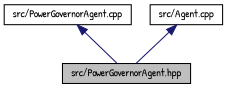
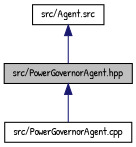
(186, 15) -> (68, 15)
(101, 48) -> (68, 108)
